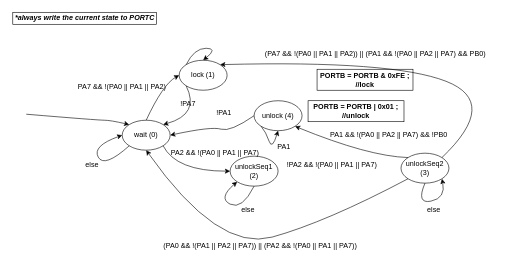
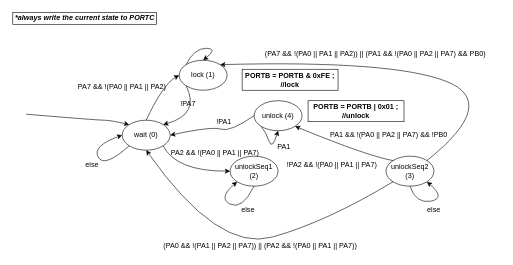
(365, 80) -> (290, 80)
(224, 113) -> (224, 122)
(425, 168) -> (410, 171)
